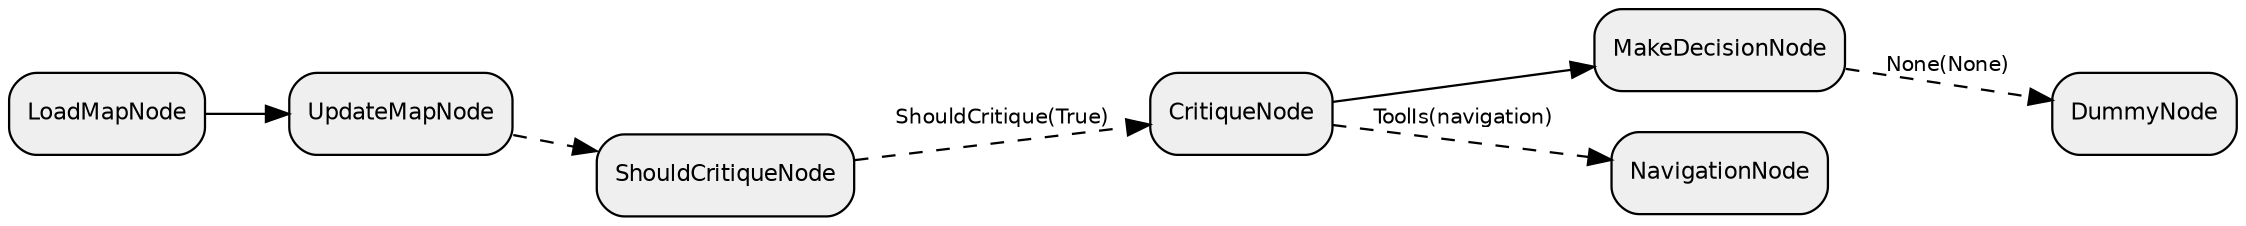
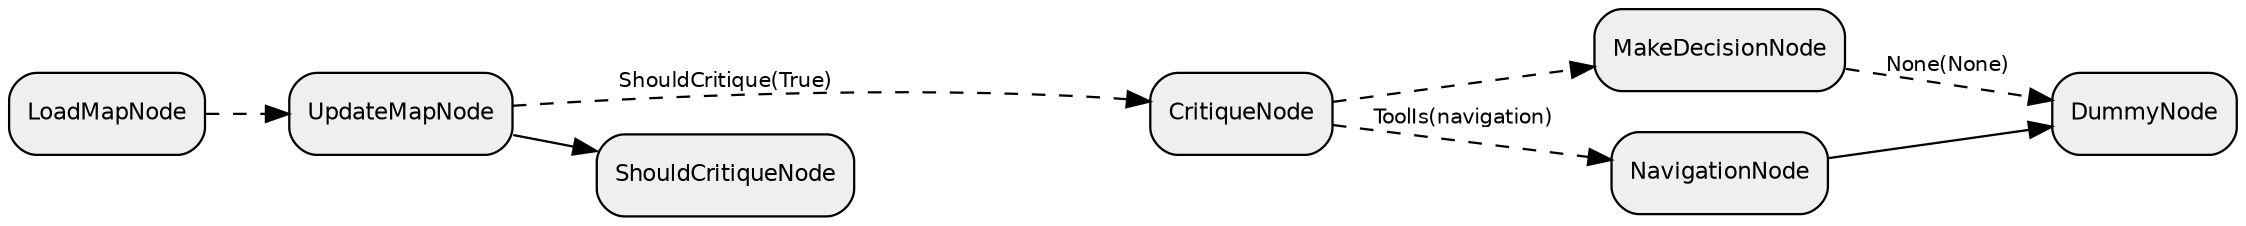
(1452, 86) -> (1452, 86)
(235, 114) -> (235, 114)
(543, 141) -> (543, 141)
(991, 144) -> (820, 93)
none -> (1928, 144)
